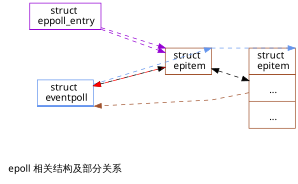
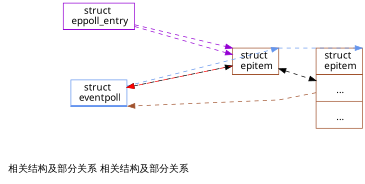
(65, 169) -> (99, 169)
